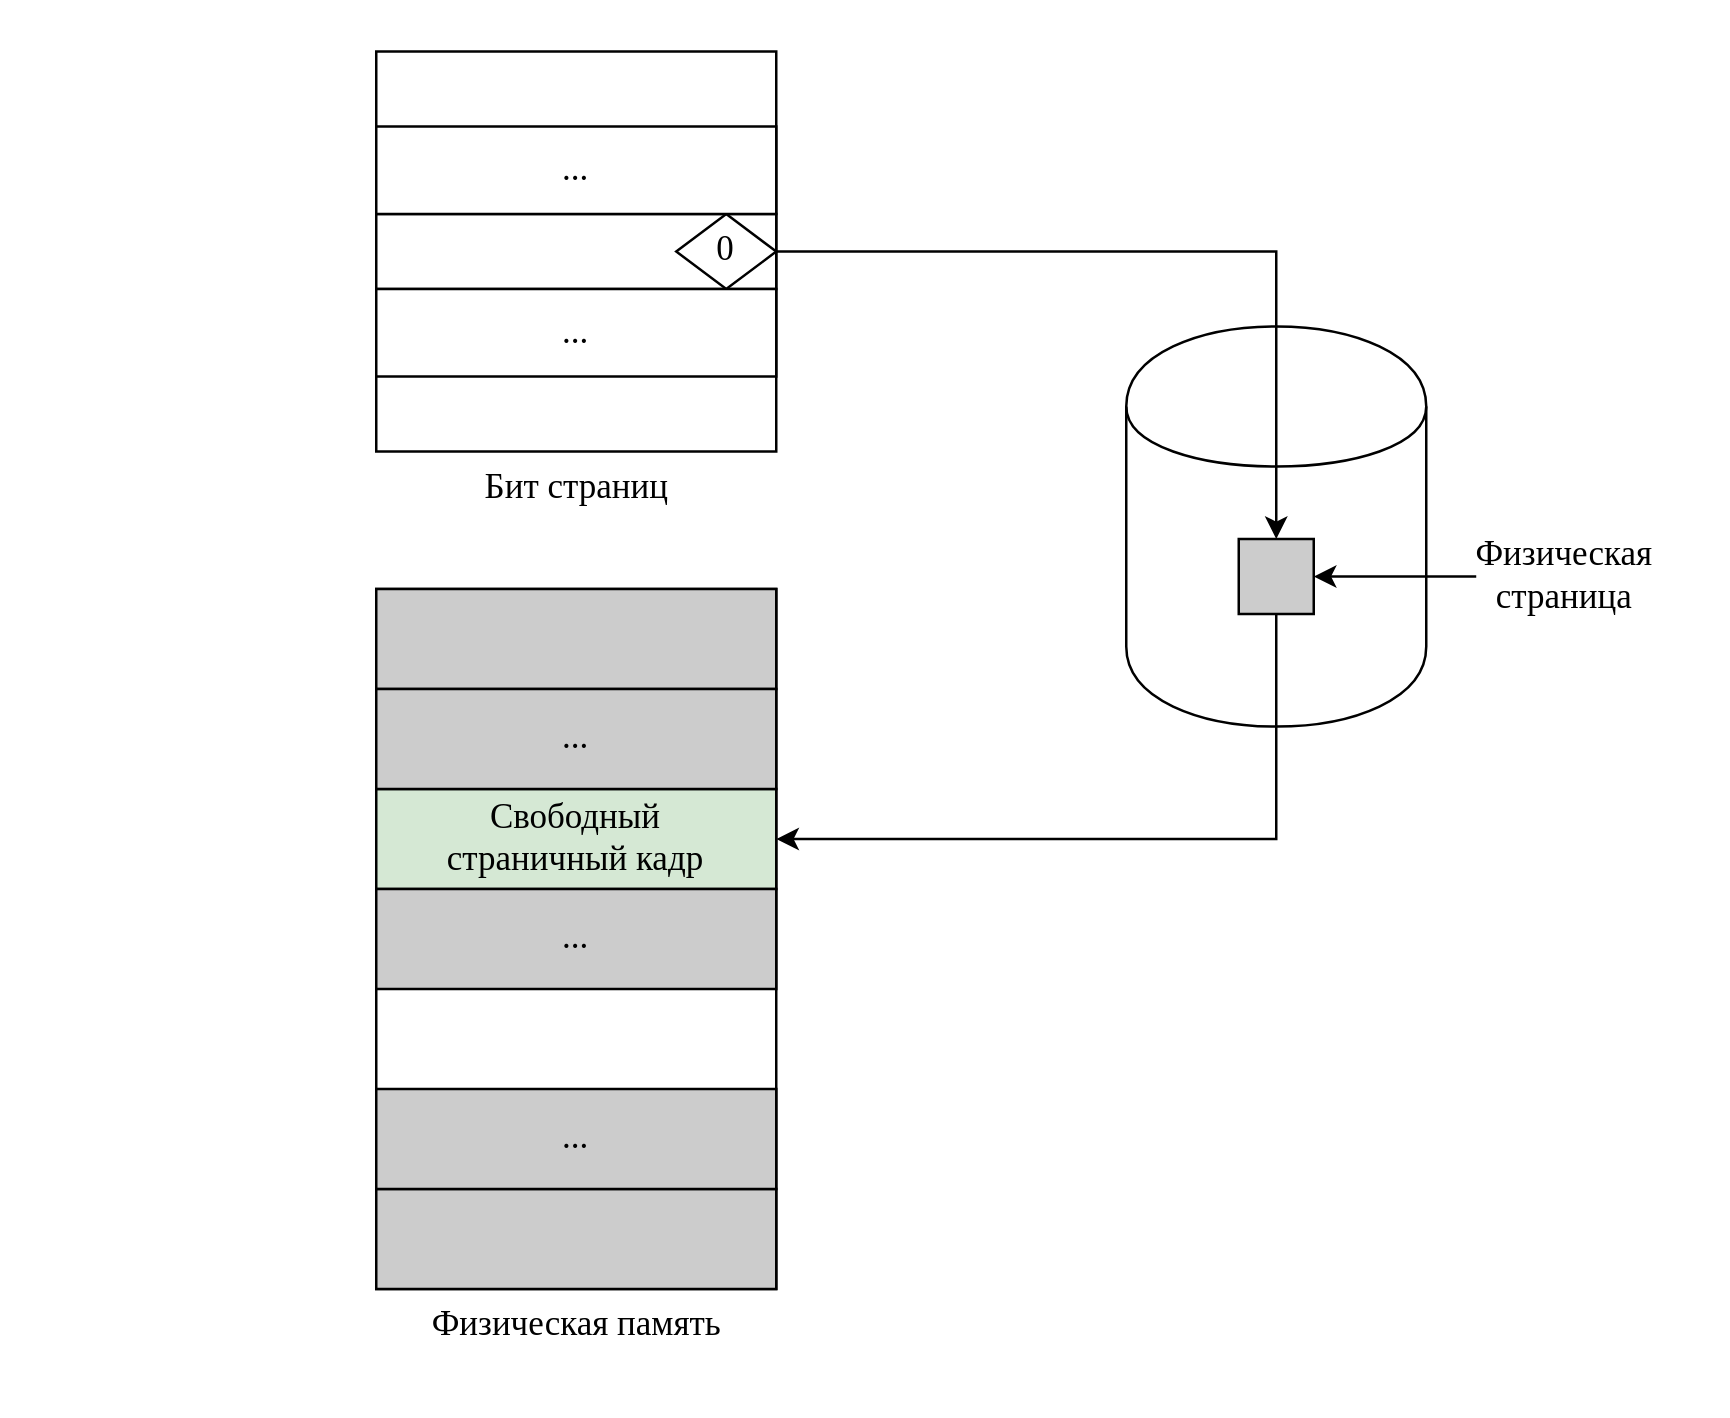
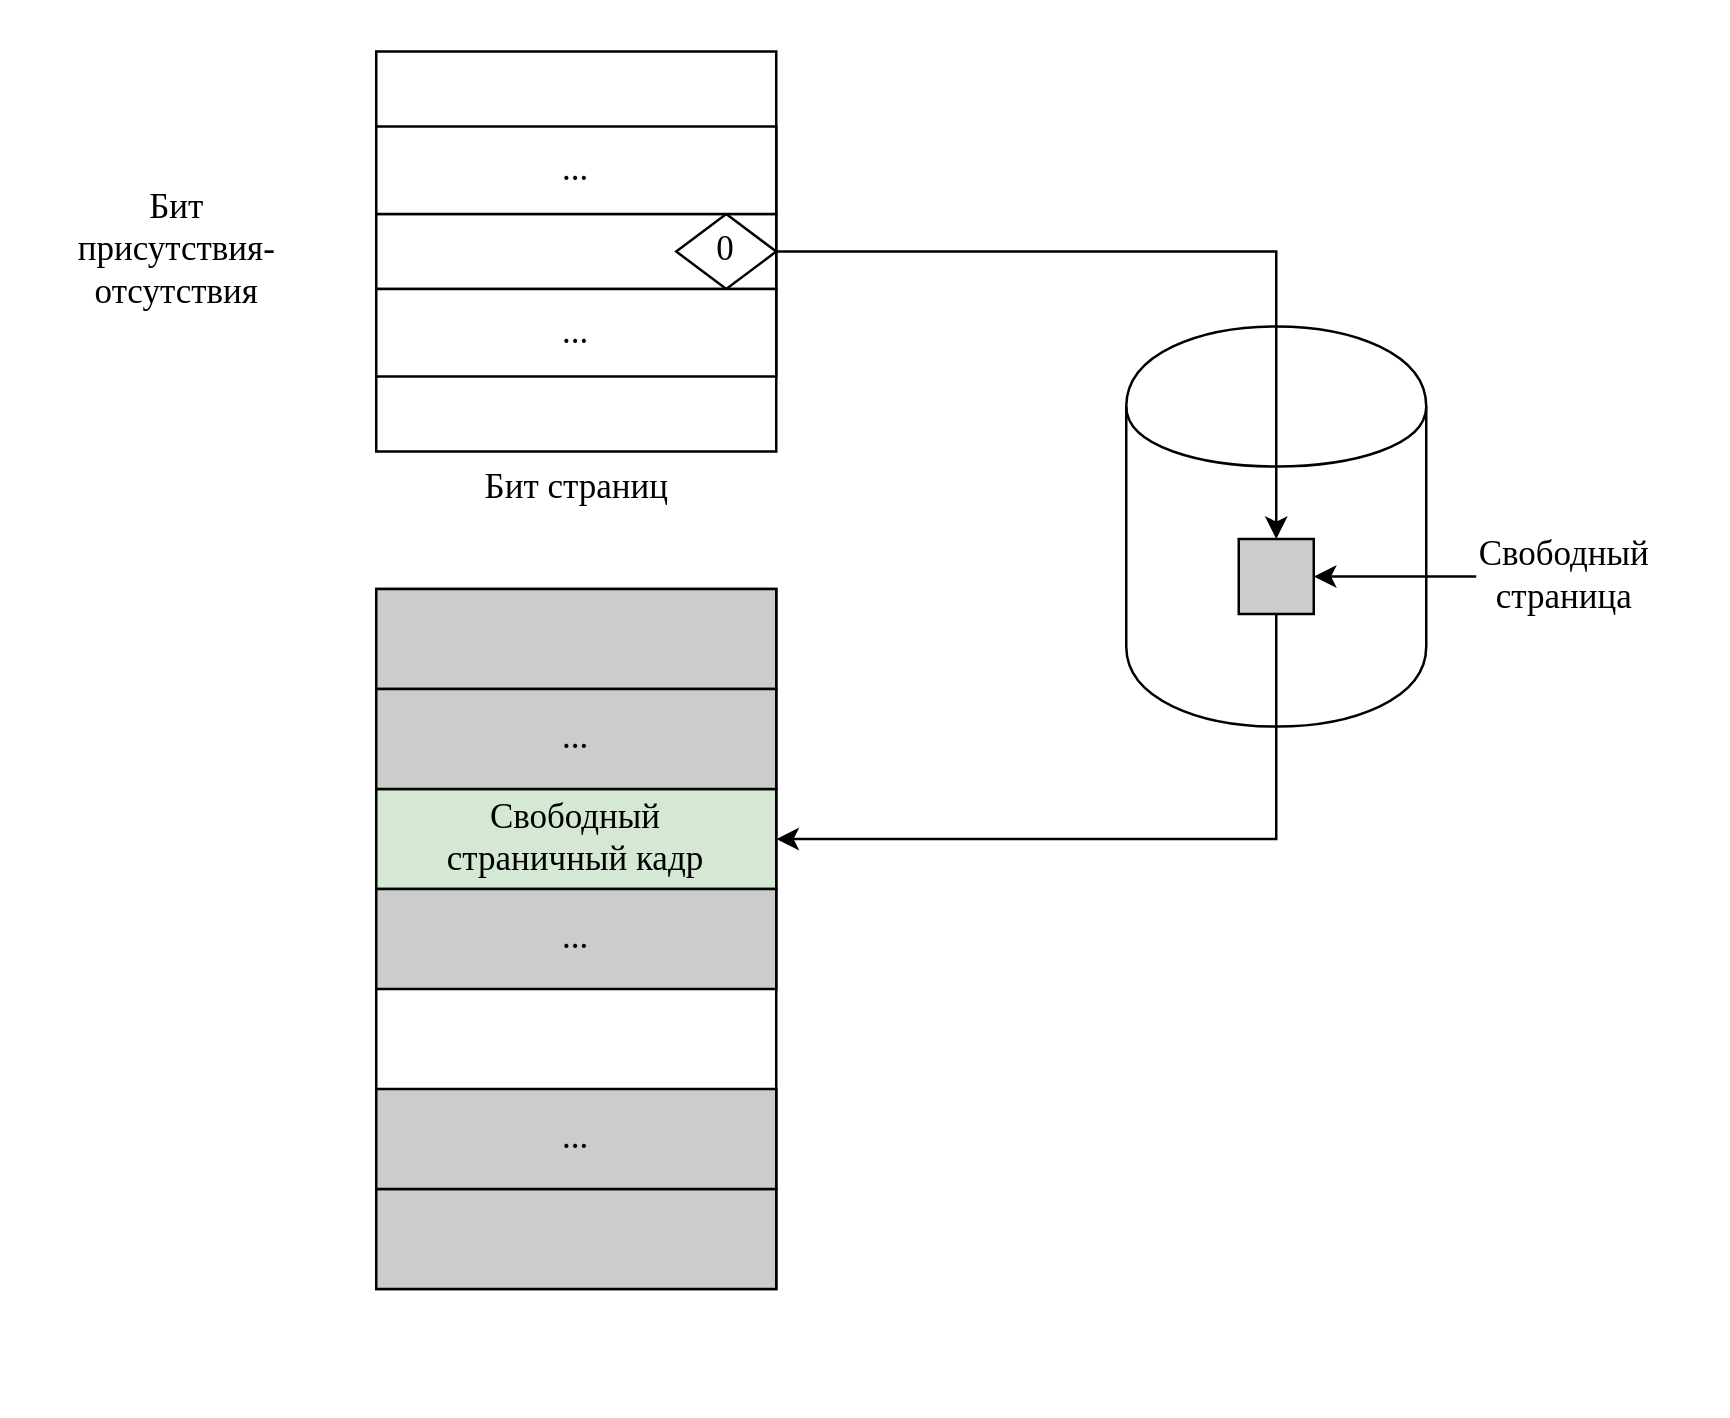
none -> (176, 251)
(1565, 576) -> (1565, 576)
(576, 1326) -> none
